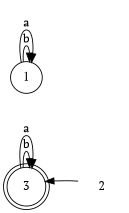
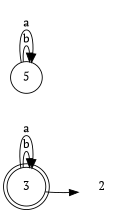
(26, 77) -> (26, 77)
(66, 181) -> (57, 193)
